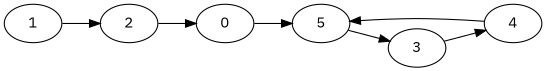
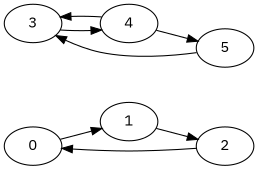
none -> (86, 16)
(268, 23) -> (76, 135)
